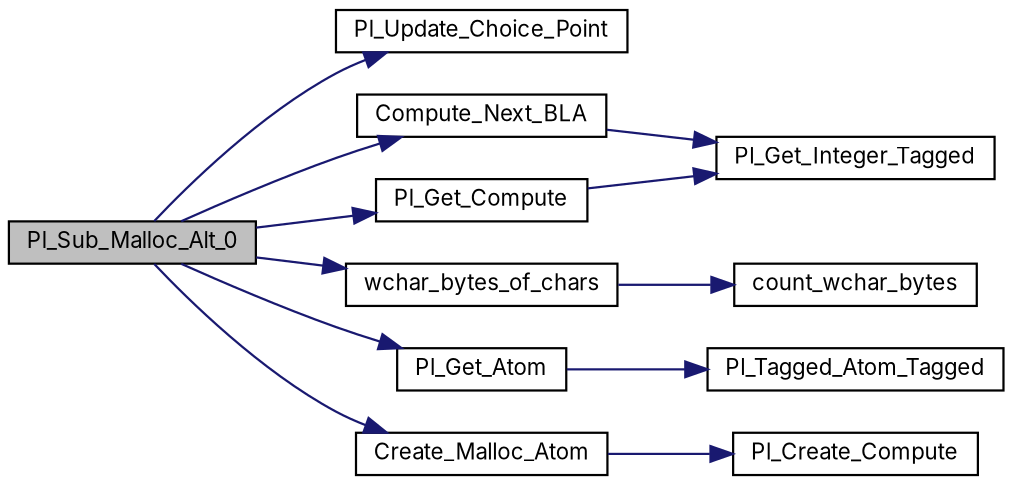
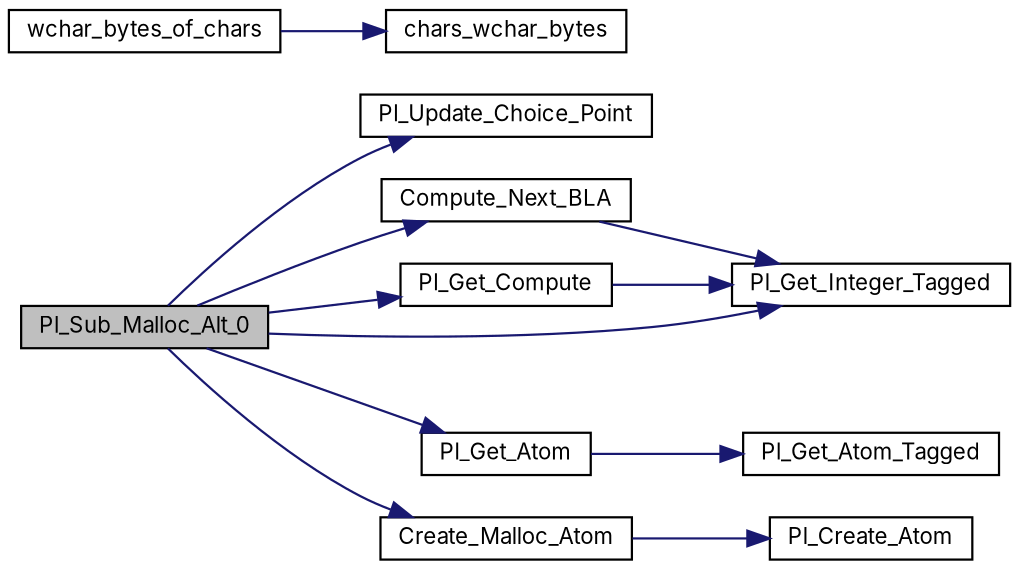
(290, 262) -> (515, 335)
(856, 285) -> (506, 31)
(856, 369) -> (871, 454)
(856, 454) -> (871, 538)
